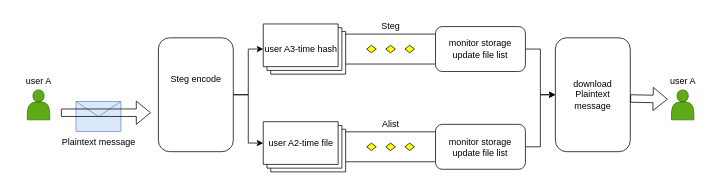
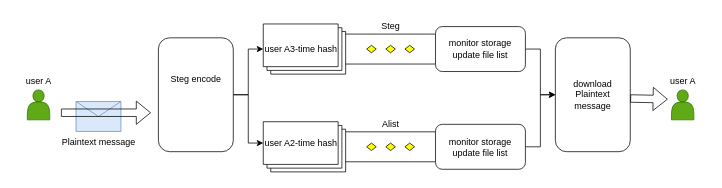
(301, 144) -> (301, 144)
